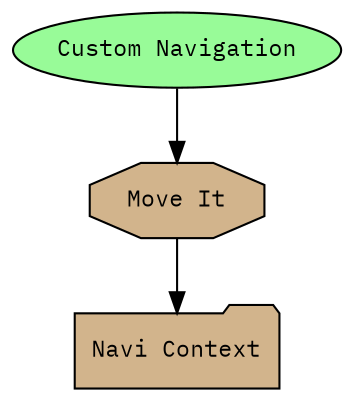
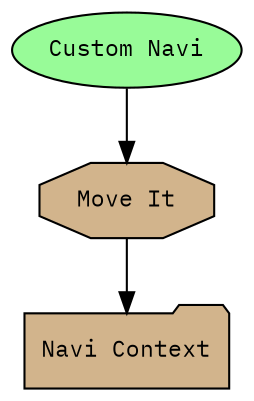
(177, 50) -> (127, 50)
